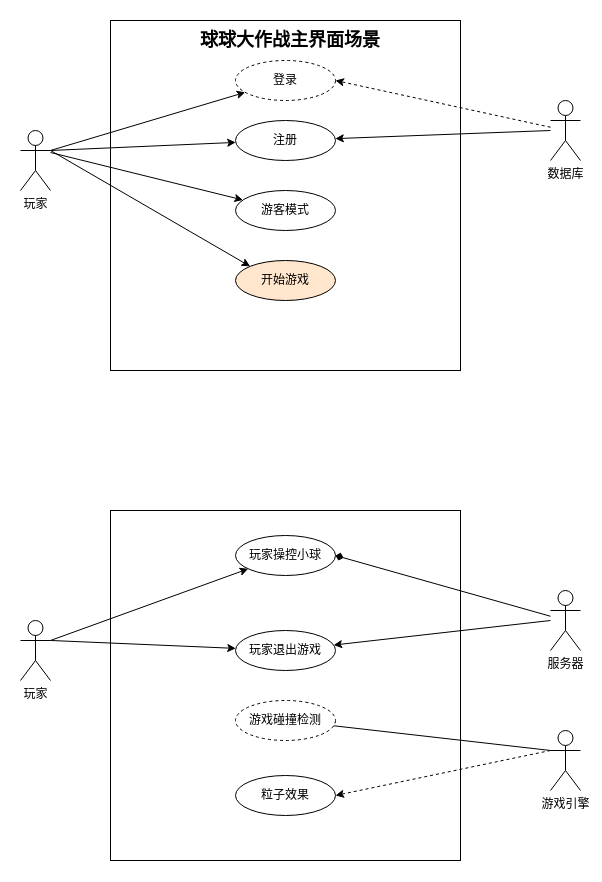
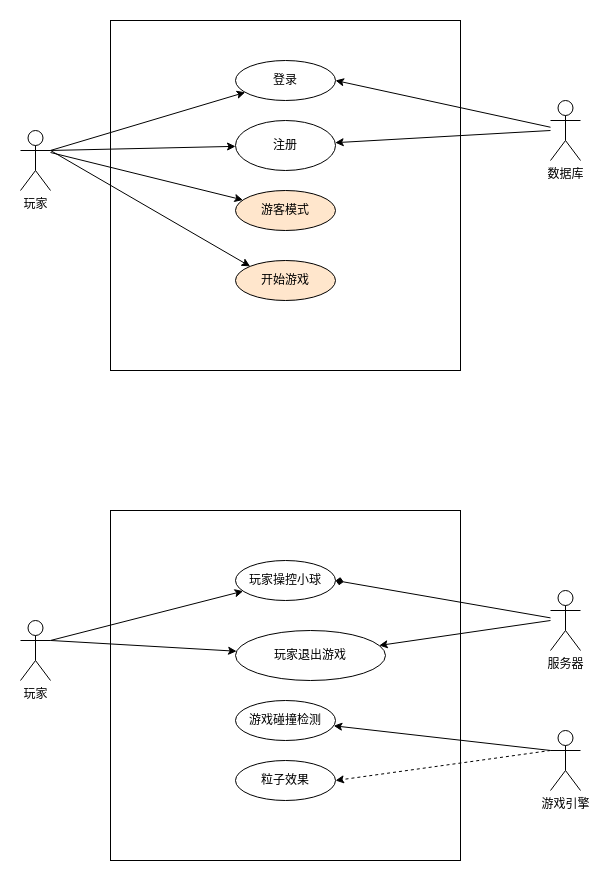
(290, 41) -> none
(286, 81) -> (286, 81)
(446, 104) -> (446, 104)
(286, 141) -> (286, 146)
(286, 211) -> (286, 211)
(286, 556) -> (286, 581)
(286, 651) -> (311, 656)
(286, 721) -> (286, 721)
(339, 726) -> (342, 727)
(286, 796) -> (286, 781)
